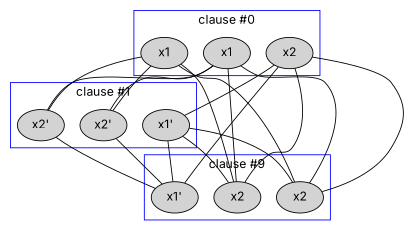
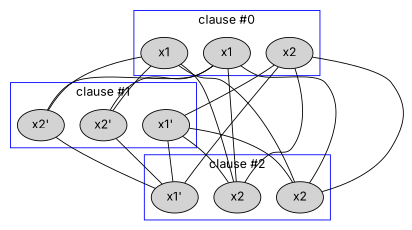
(237, 165) -> (237, 165)
